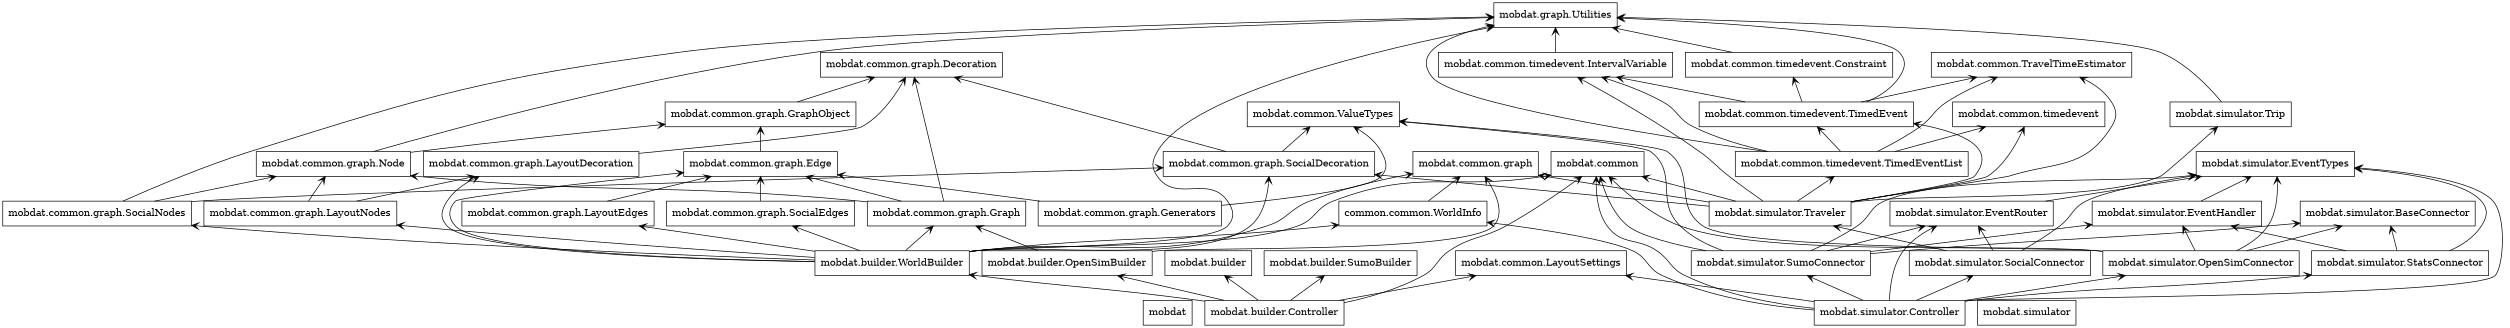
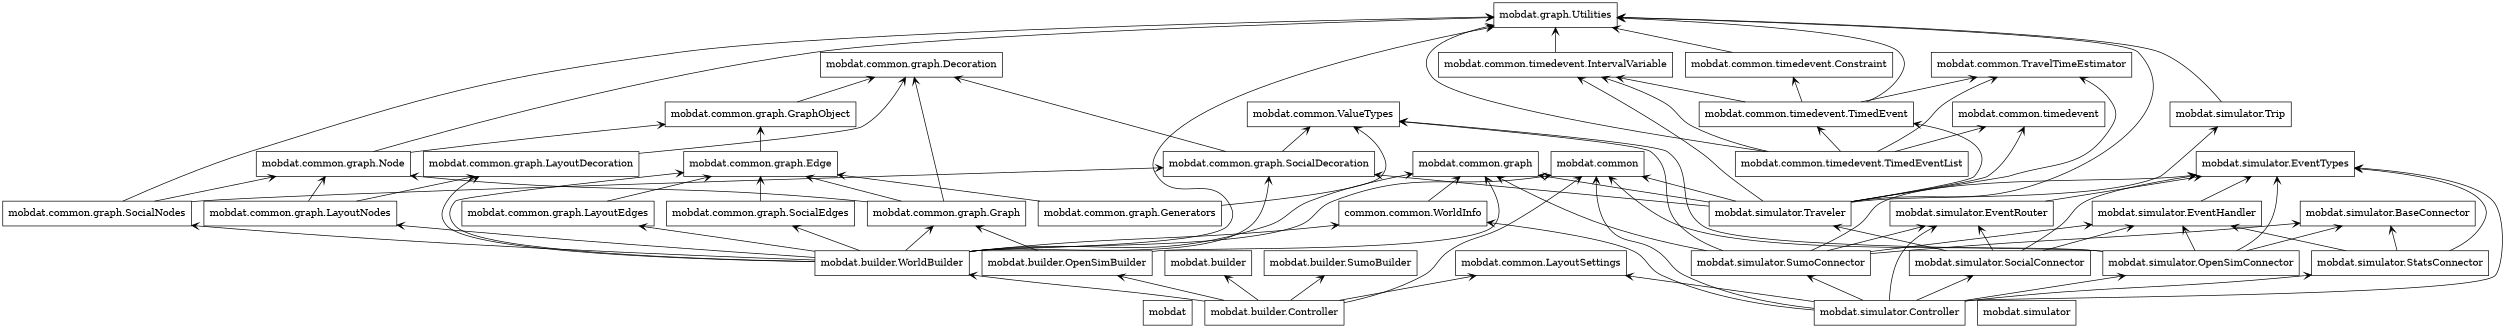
(1813, 191) -> (2139, 54)
(1642, 234) -> (1597, 222)
none -> (2068, 244)
